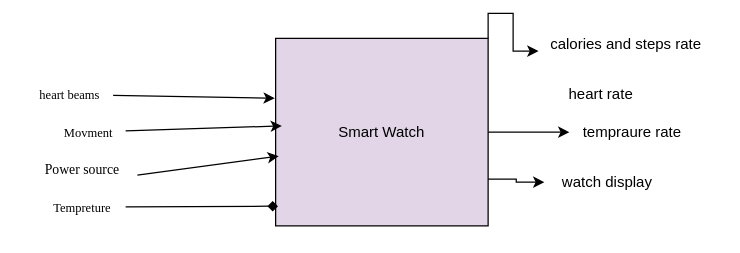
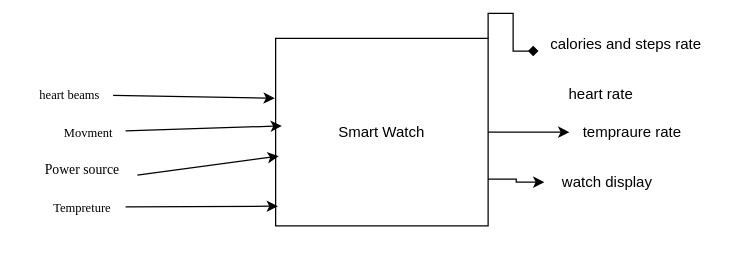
(528, 51) -> (528, 51)
(382, 132) -> (382, 132)
(267, 206) -> (268, 206)
